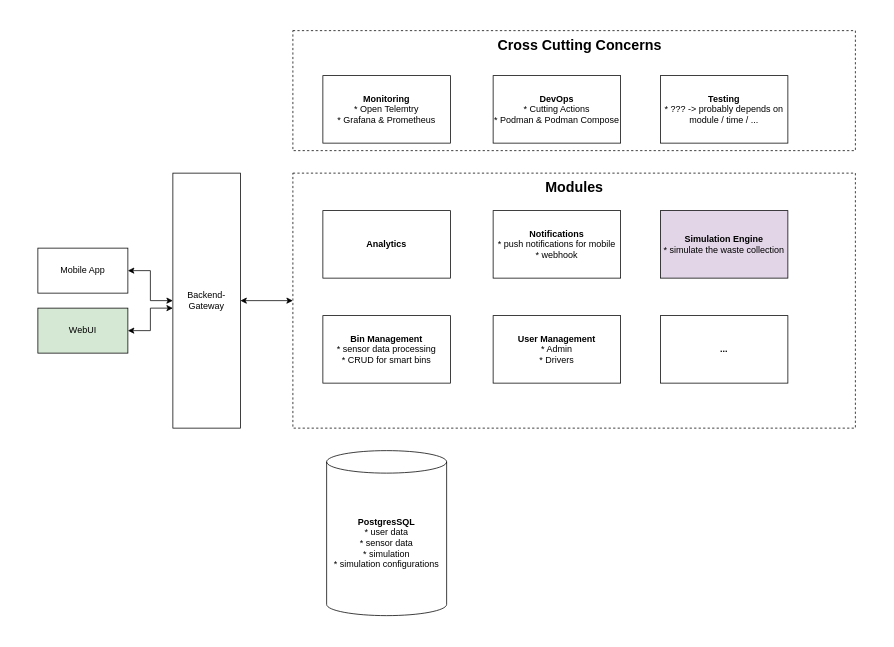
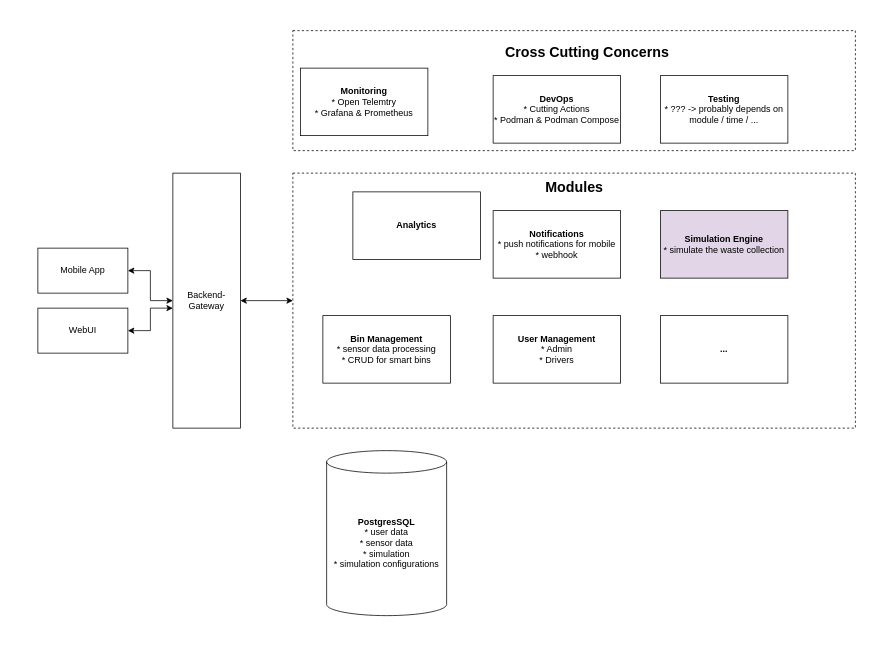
(579, 45) -> (587, 53)
(387, 109) -> (364, 102)
(387, 244) -> (417, 225)
(83, 330) -> (83, 330)
